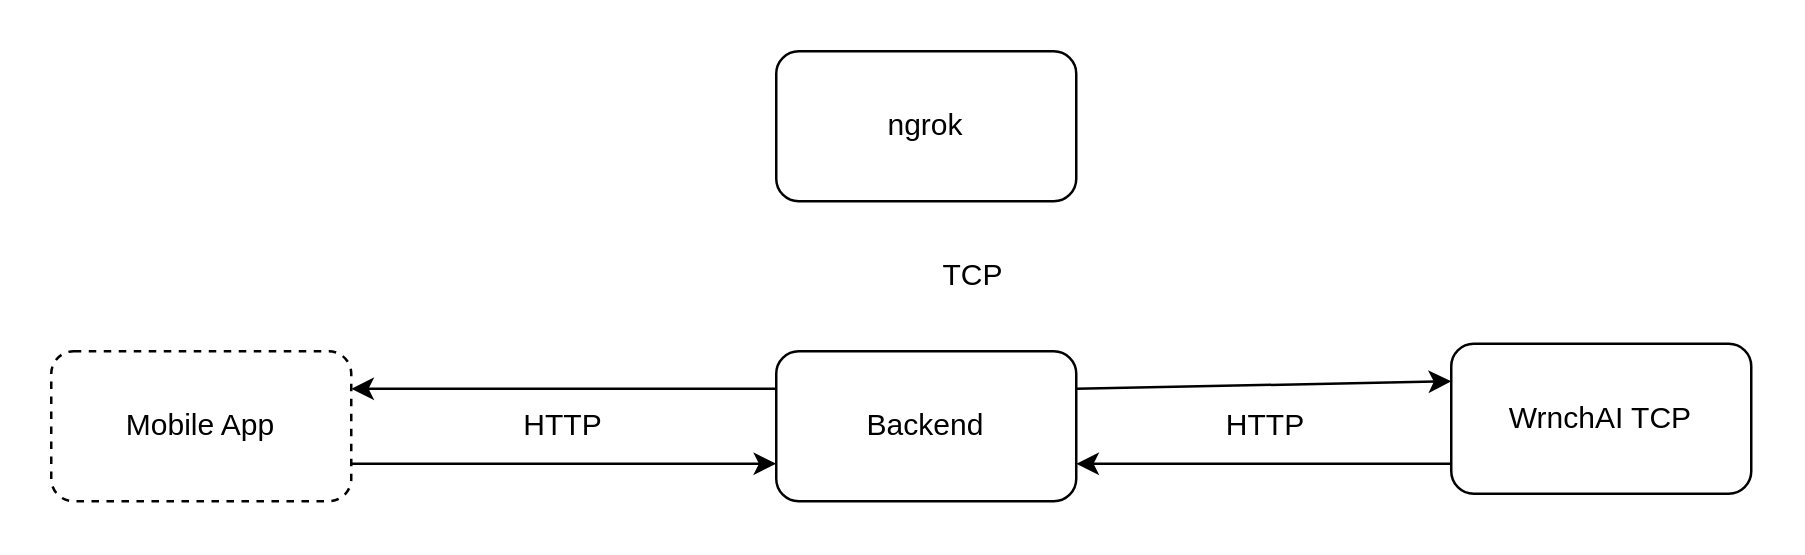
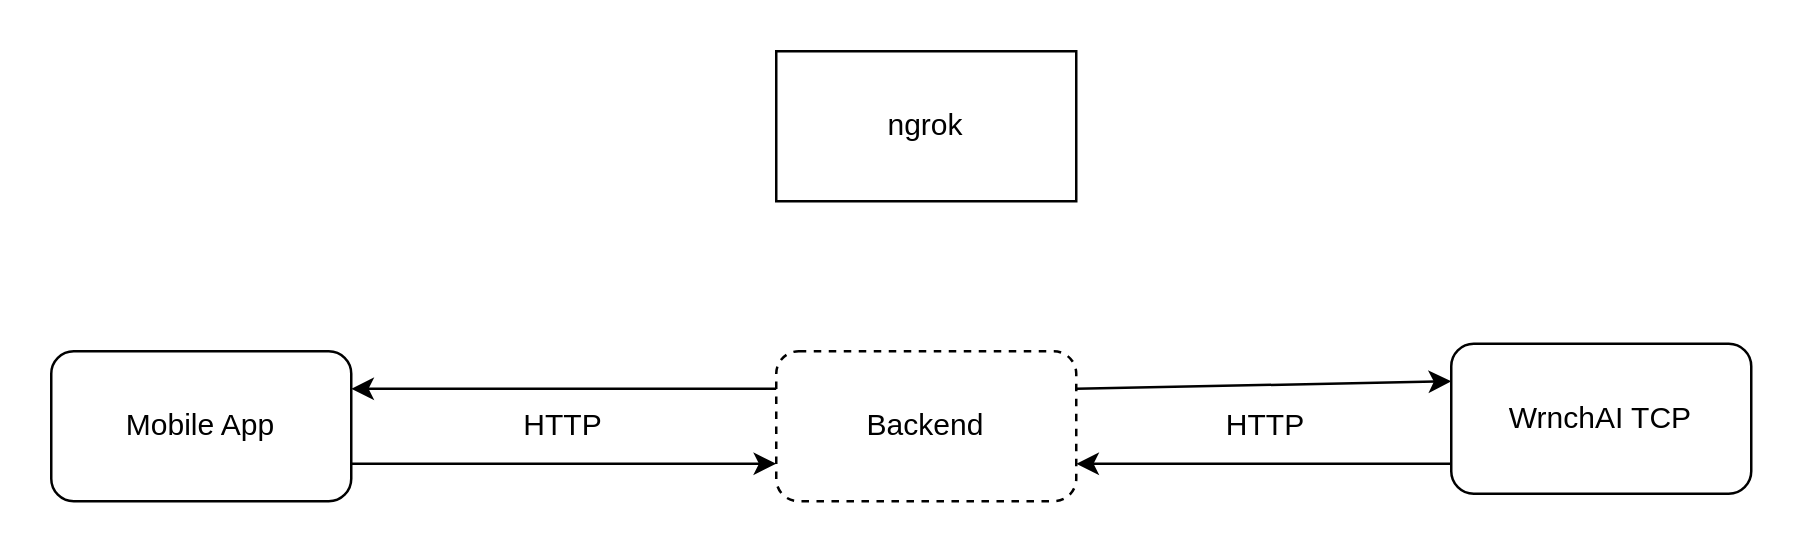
(926, 126) -> (926, 126)
(974, 276) -> none
(201, 426) -> (201, 426)
(926, 426) -> (926, 426)
